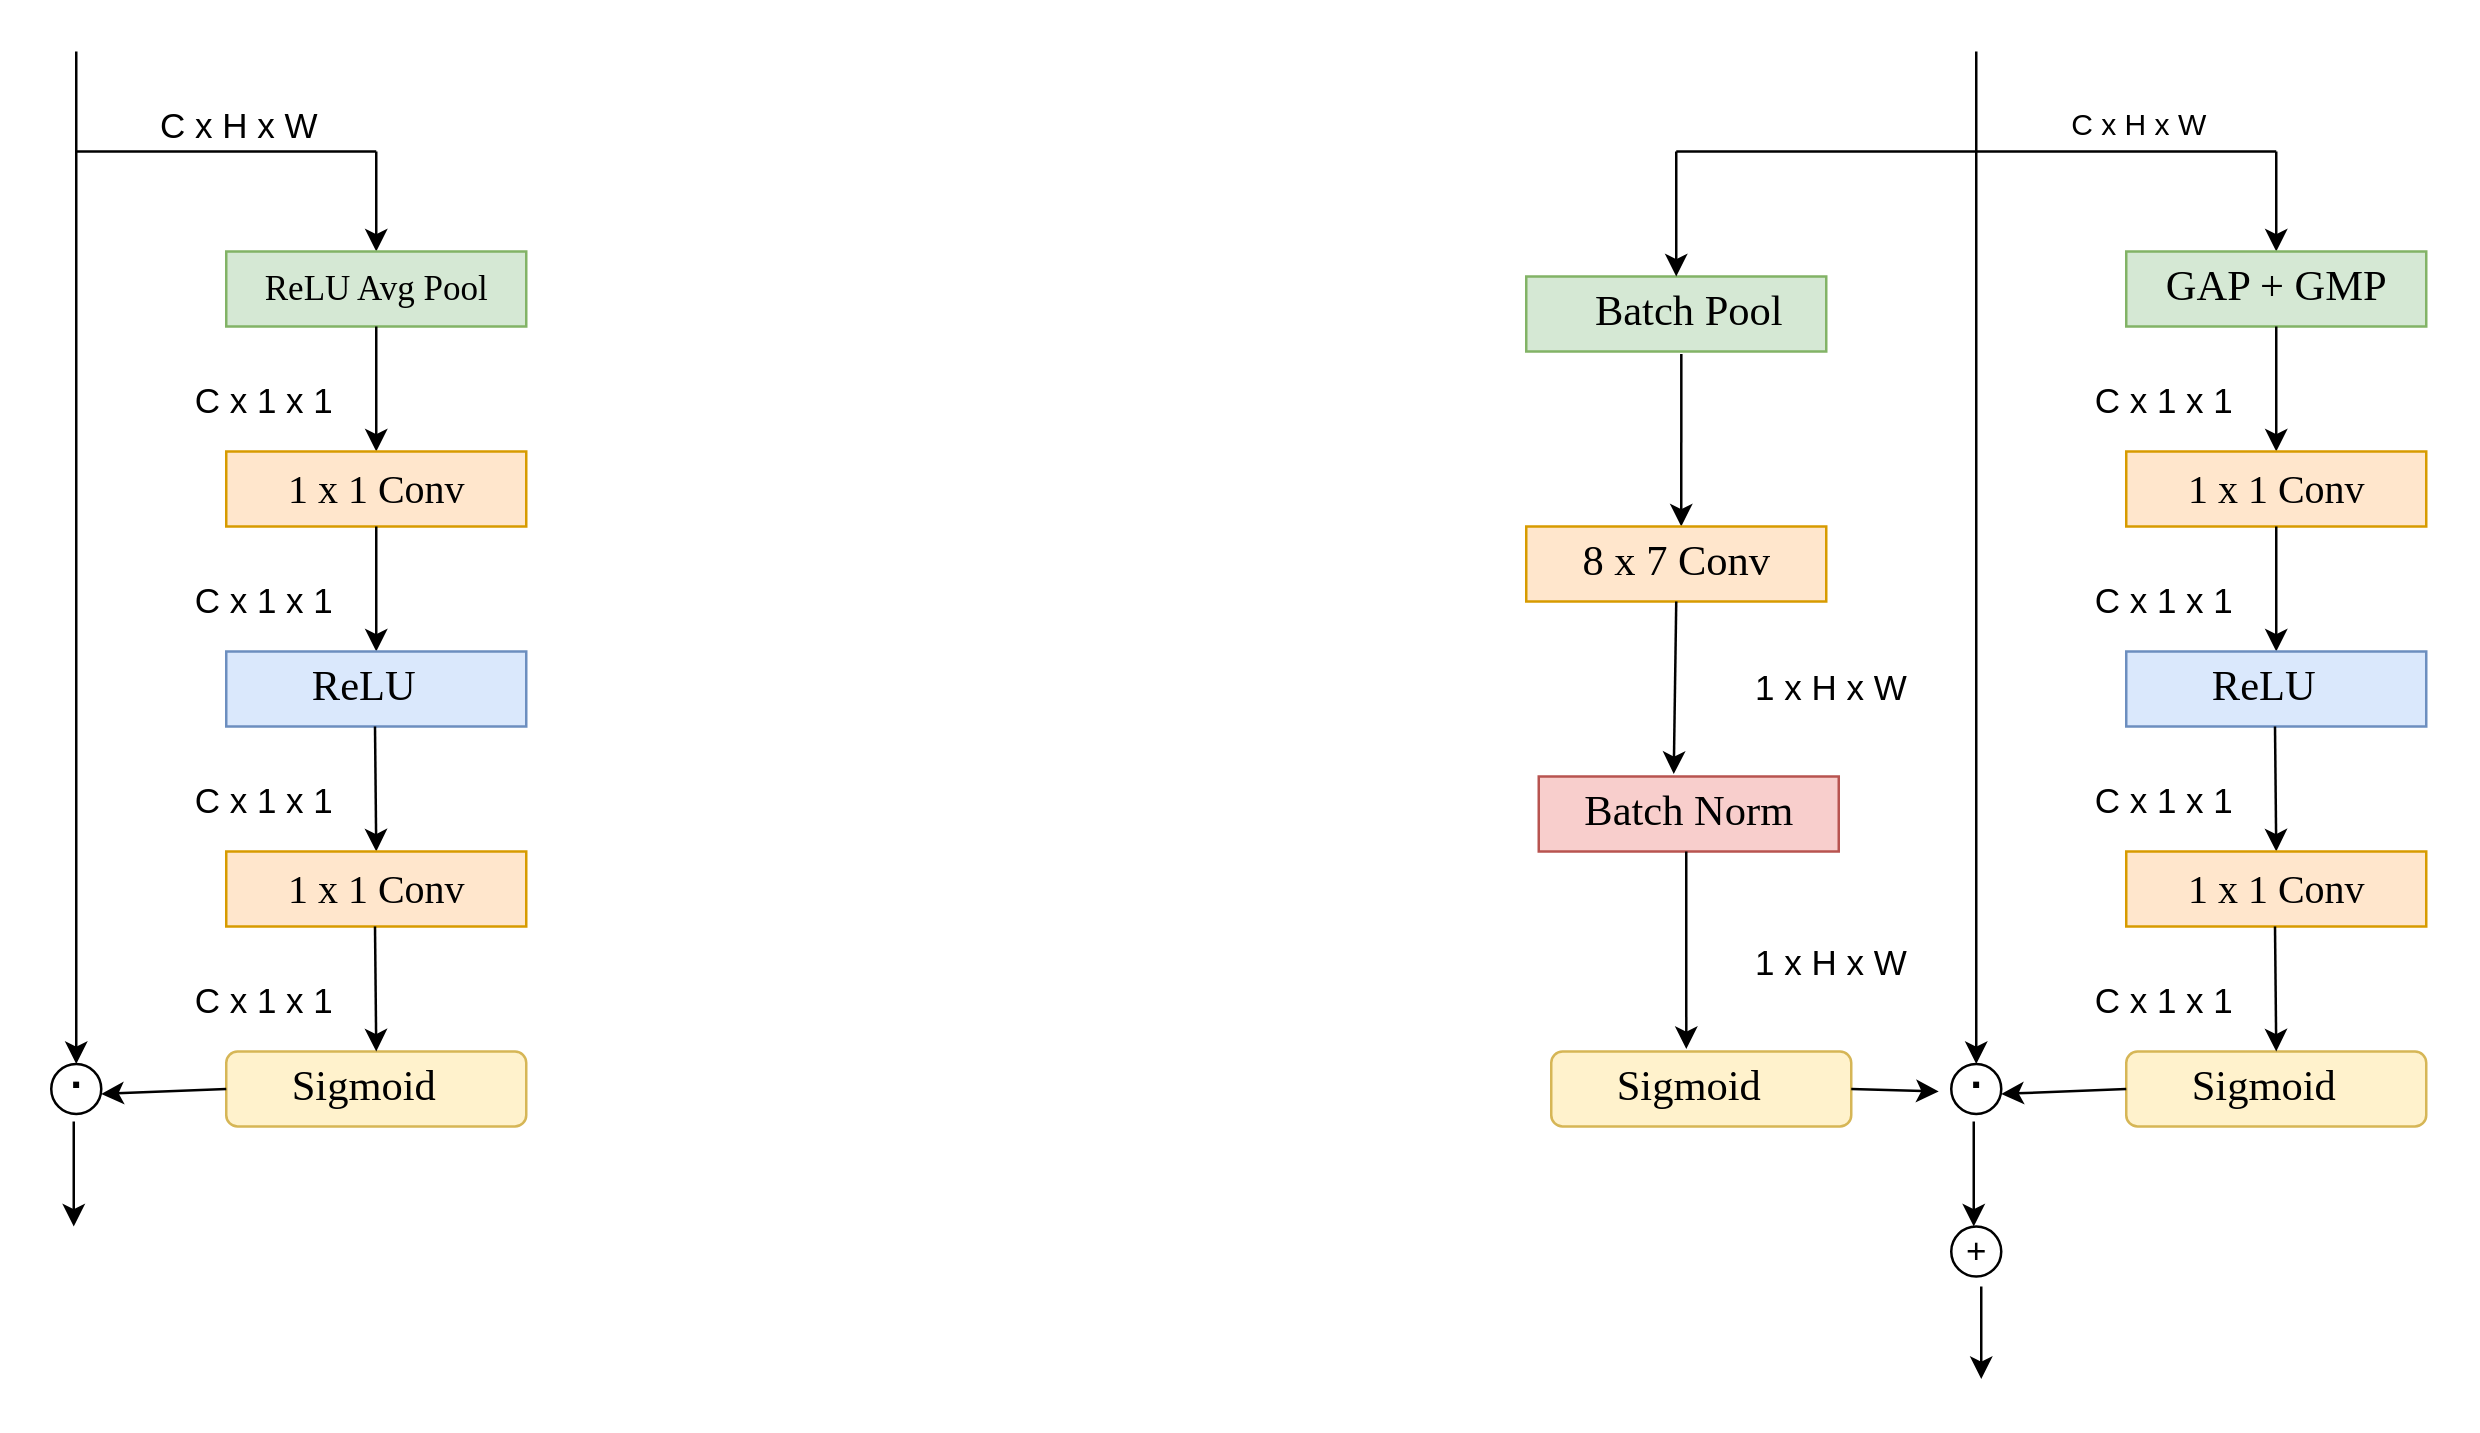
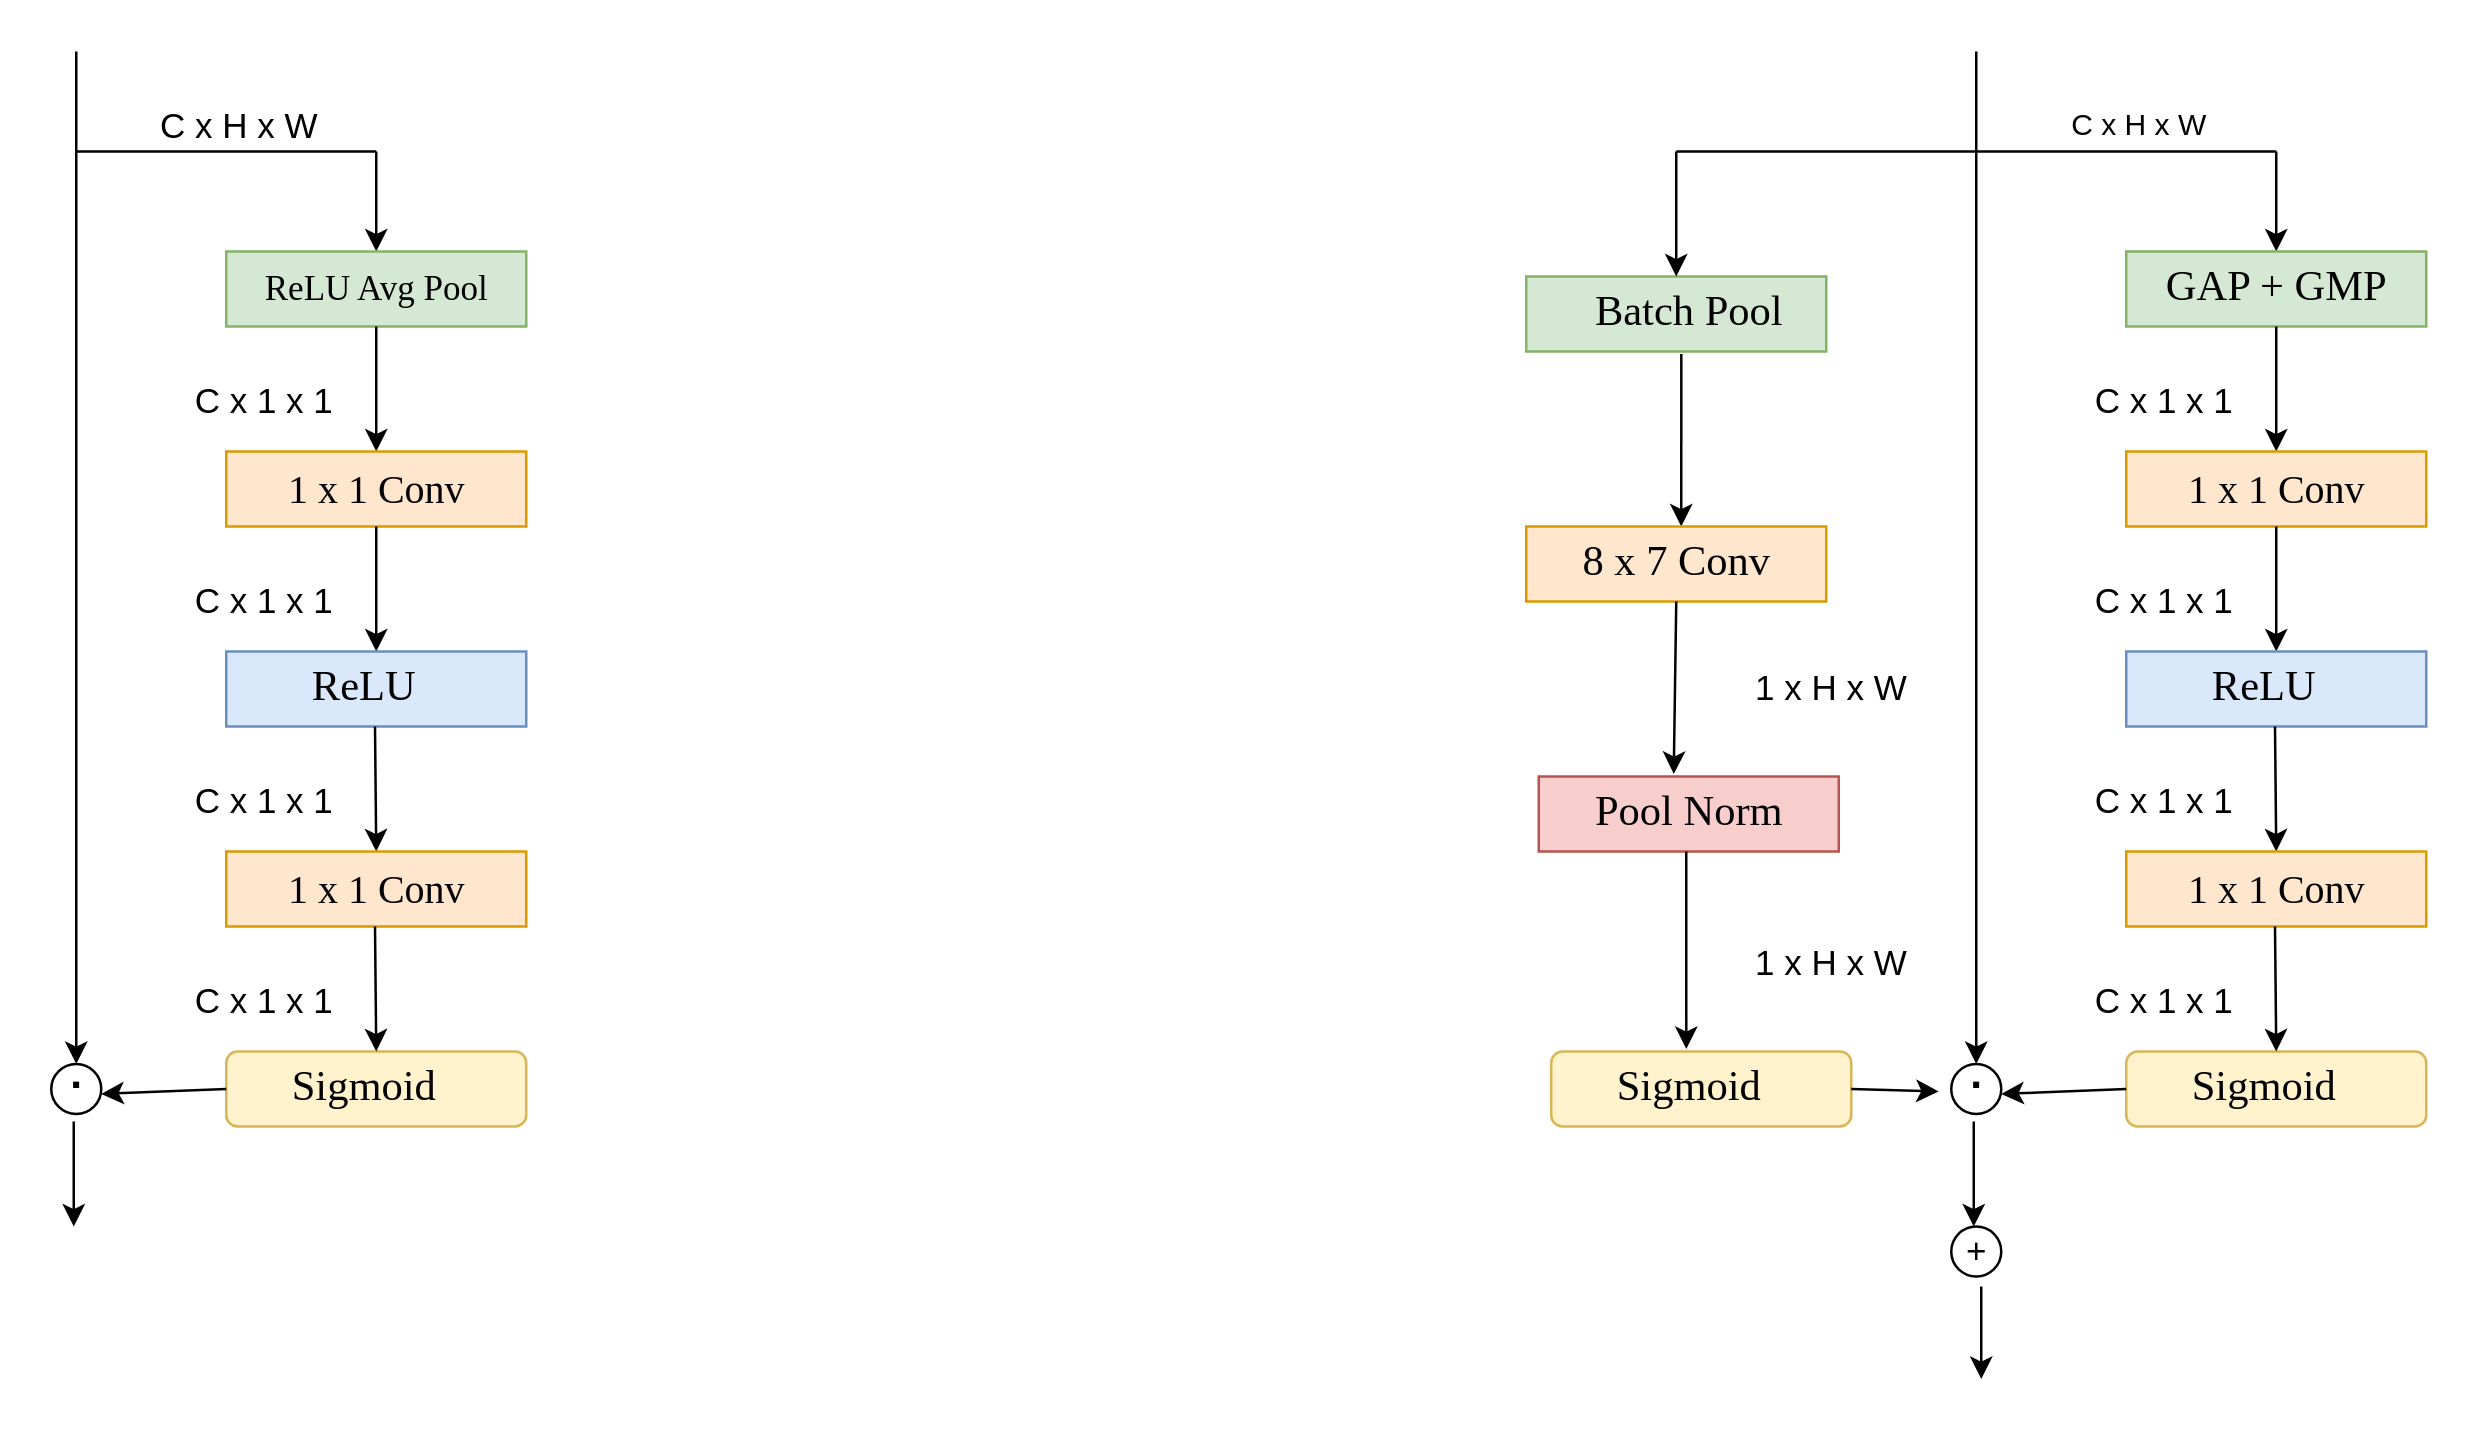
(1690, 814) -> (1690, 814)
